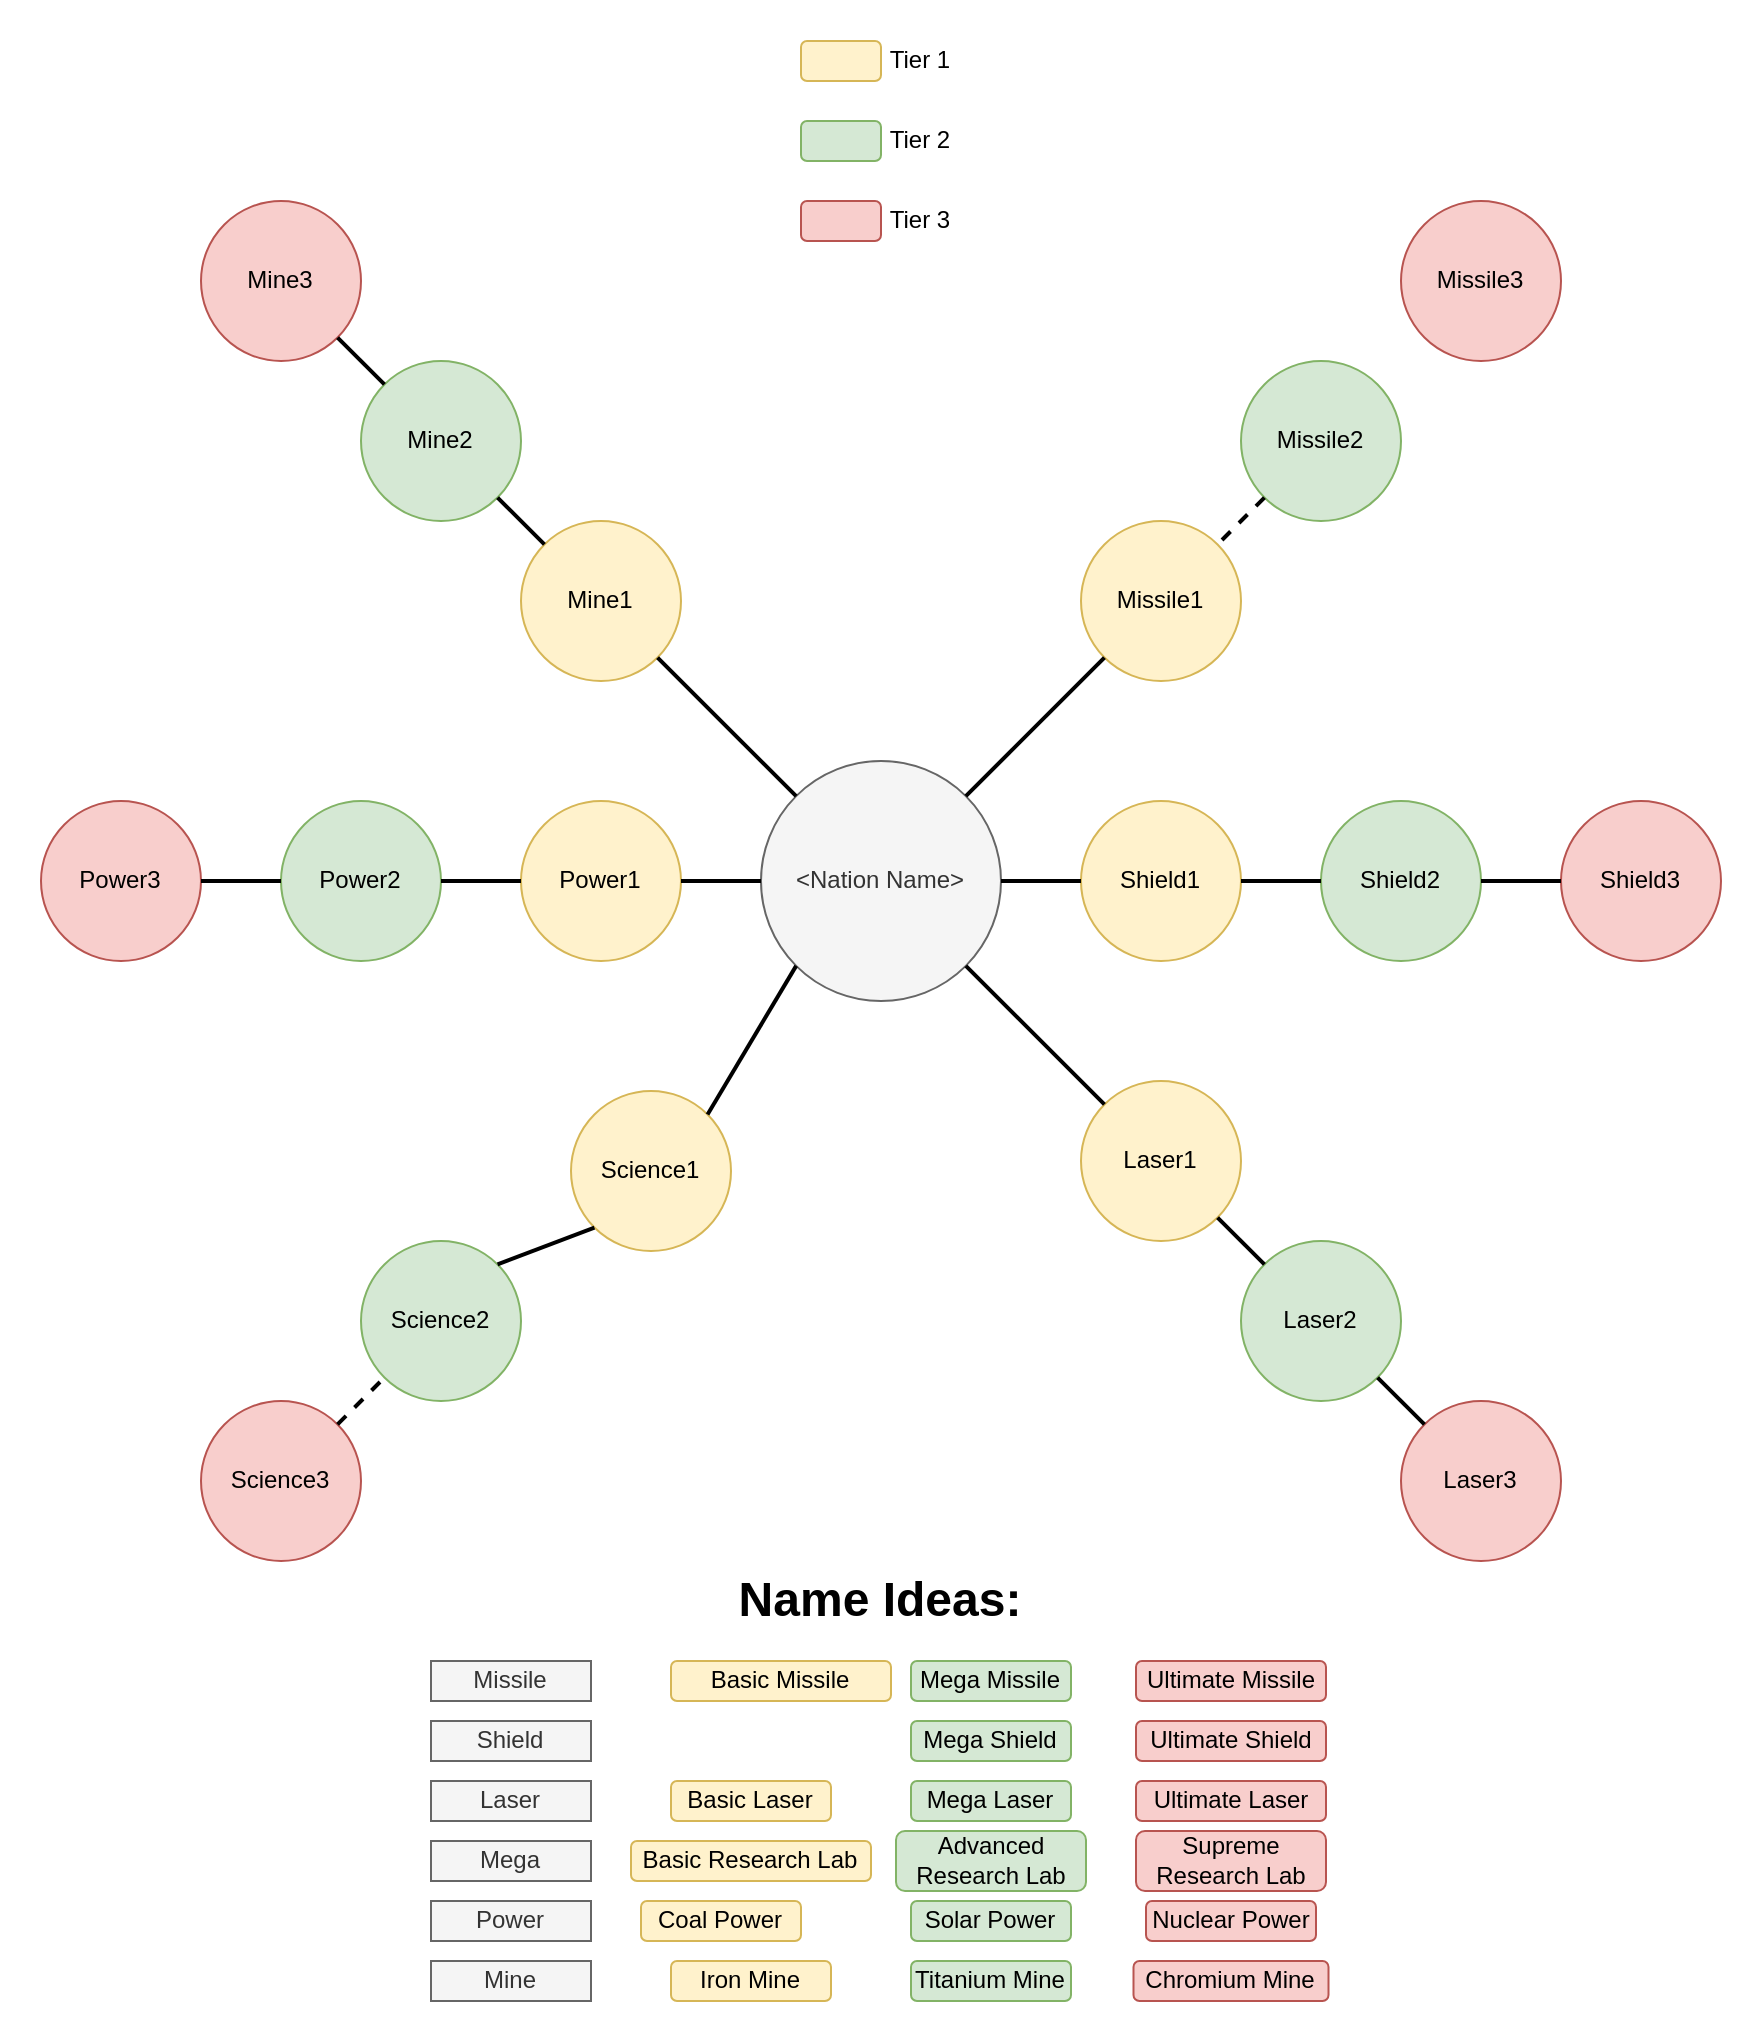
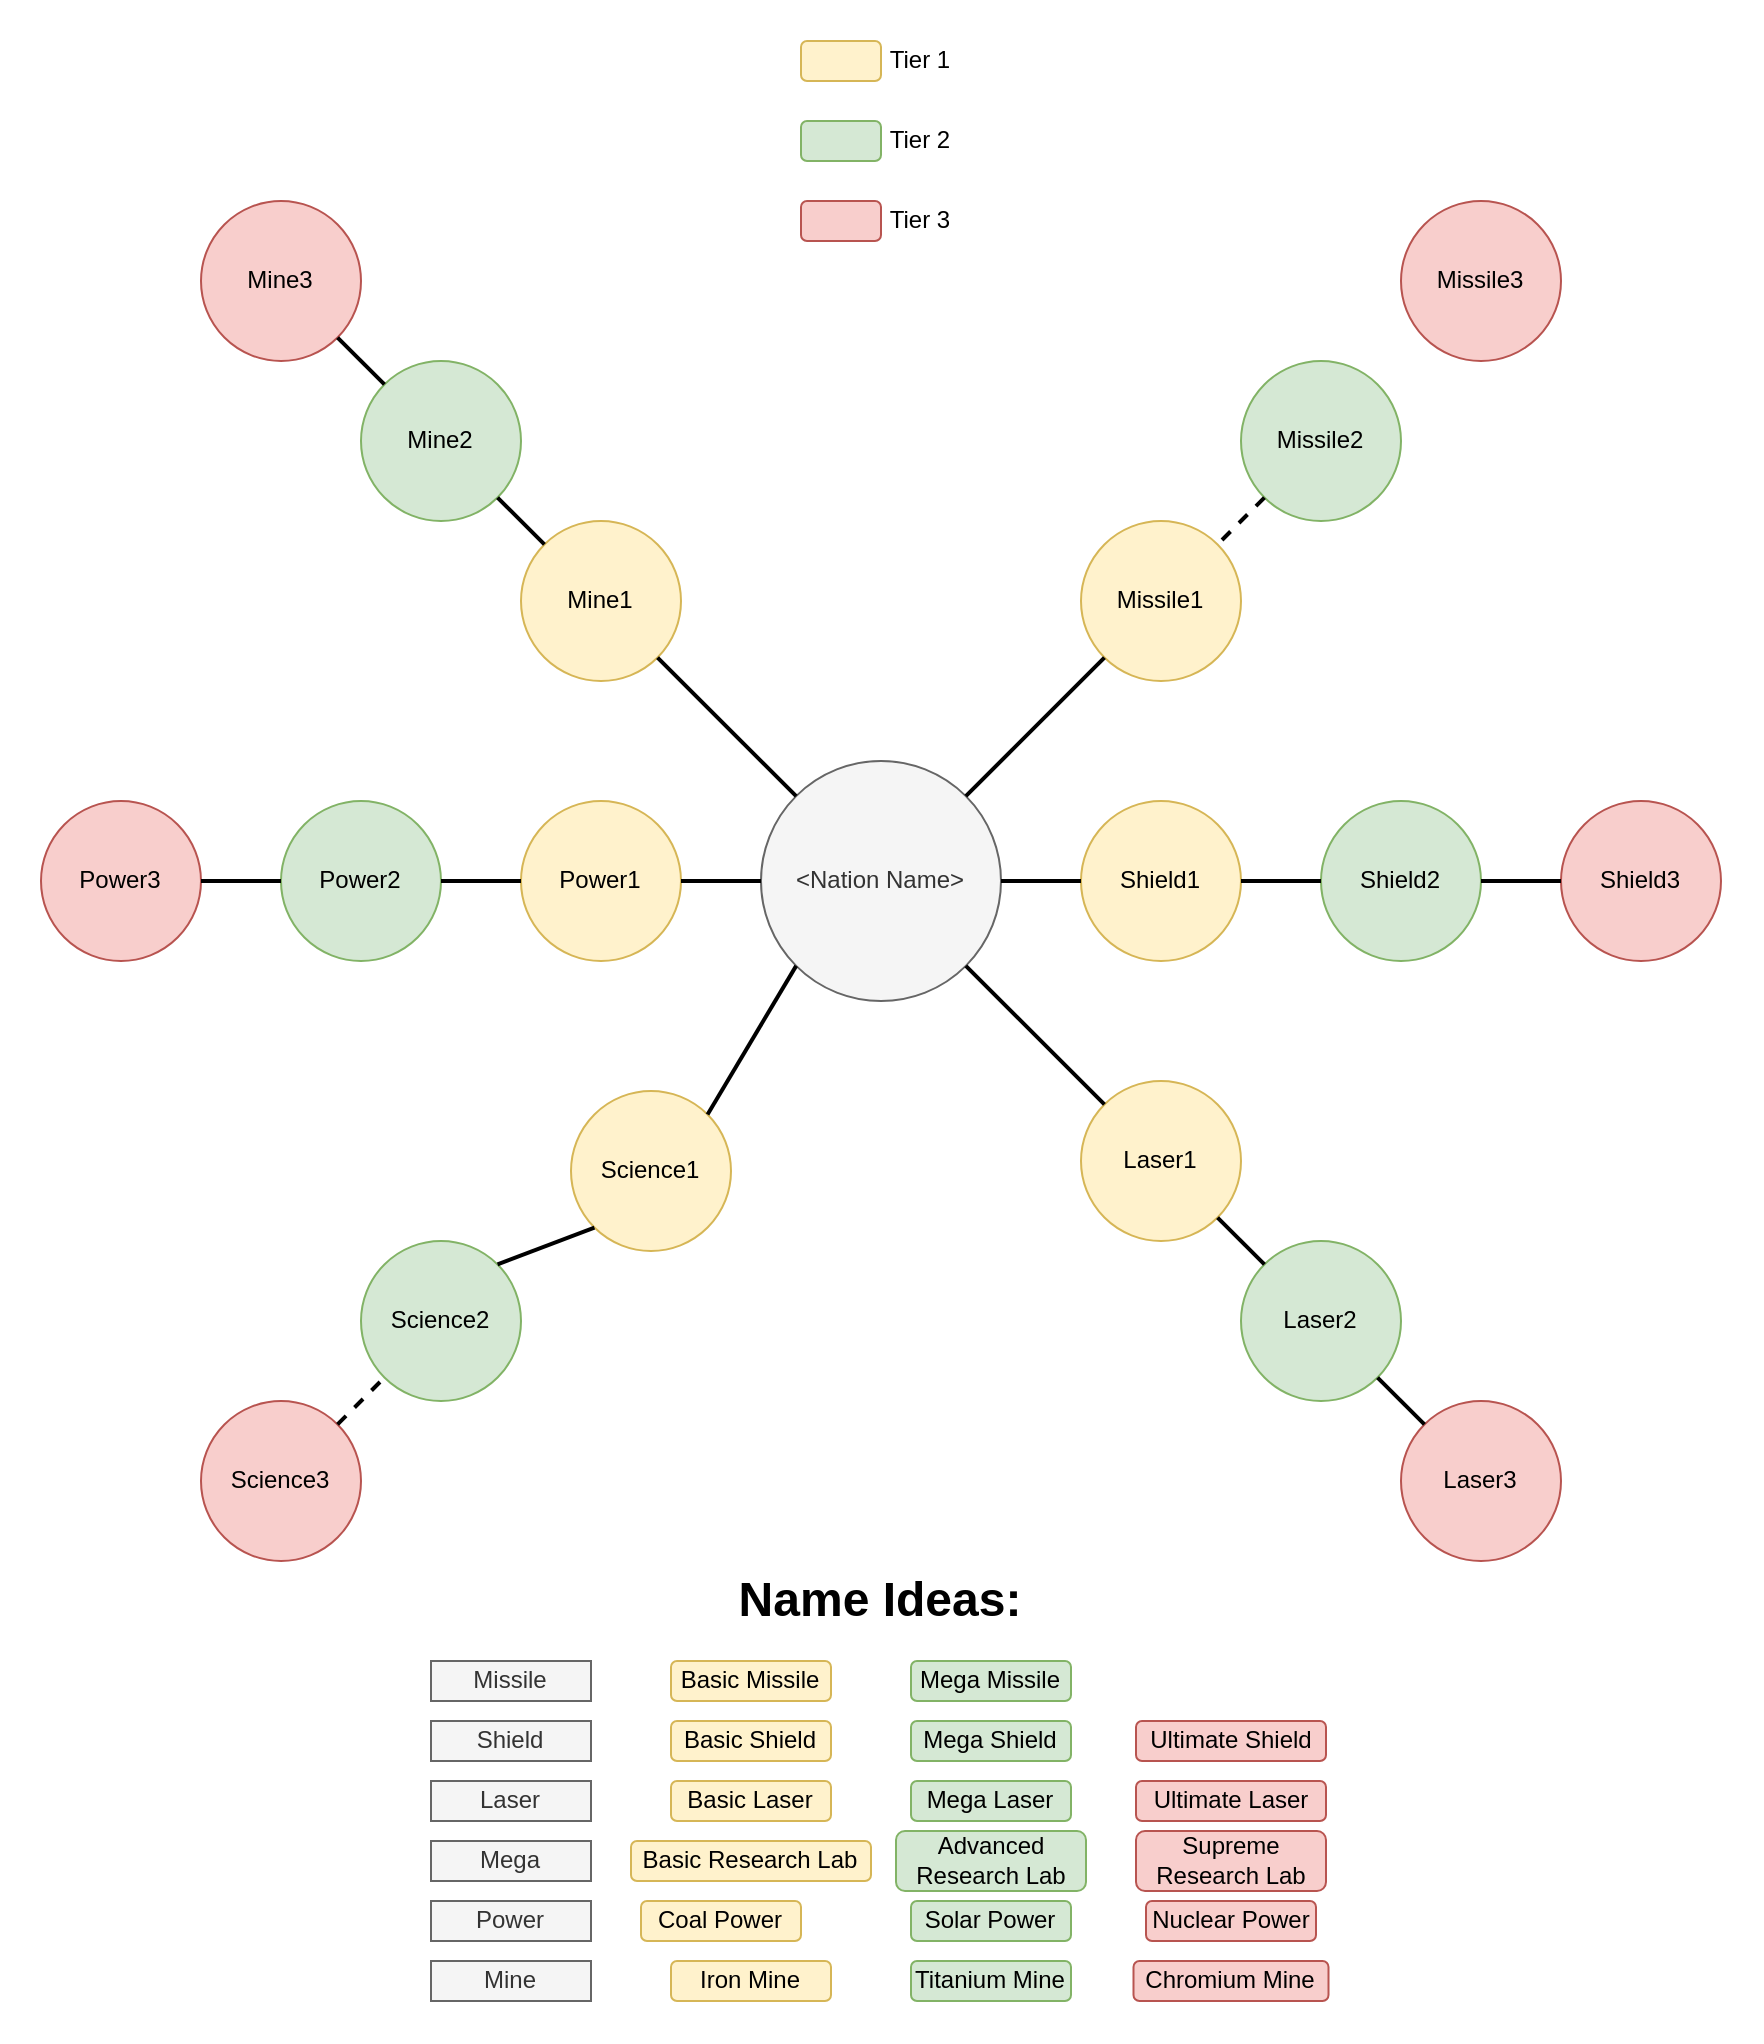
(781, 1681) -> (751, 1681)
(1231, 1681) -> none
none -> (751, 1741)
